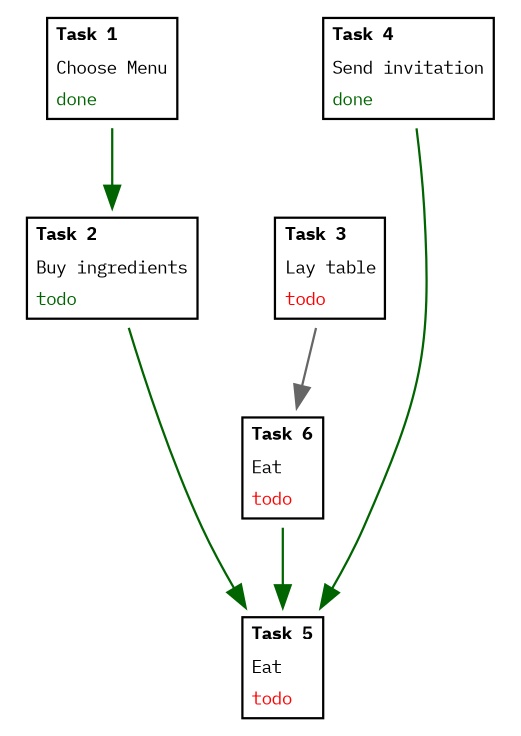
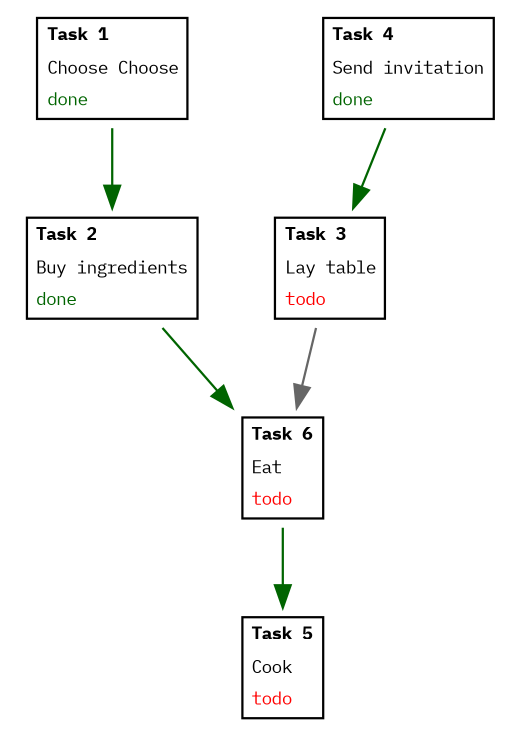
(112, 68) -> (113, 68)
(57, 300) -> (57, 300)
(419, 367) -> (373, 158)
(174, 461) -> (190, 359)
(267, 668) -> (273, 668)
